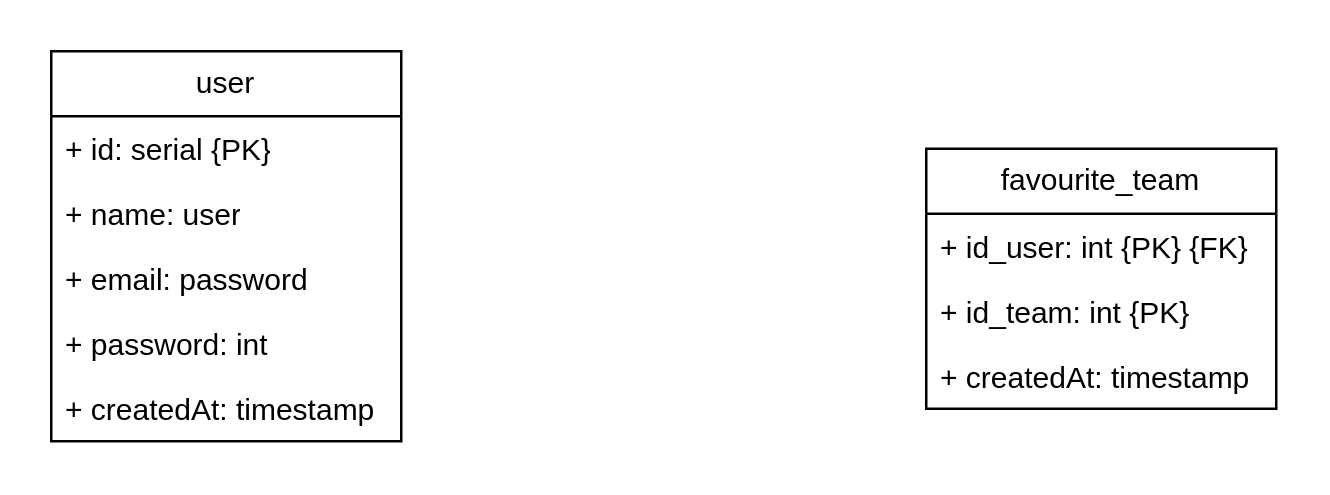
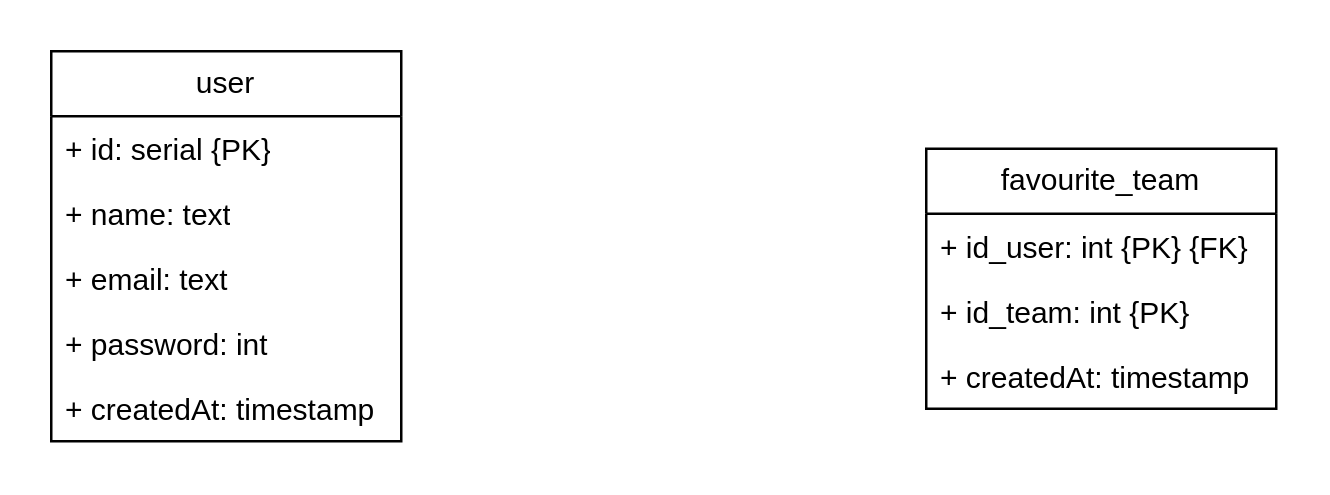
(155, 217) -> (155, 217)
(190, 282) -> (156, 282)
